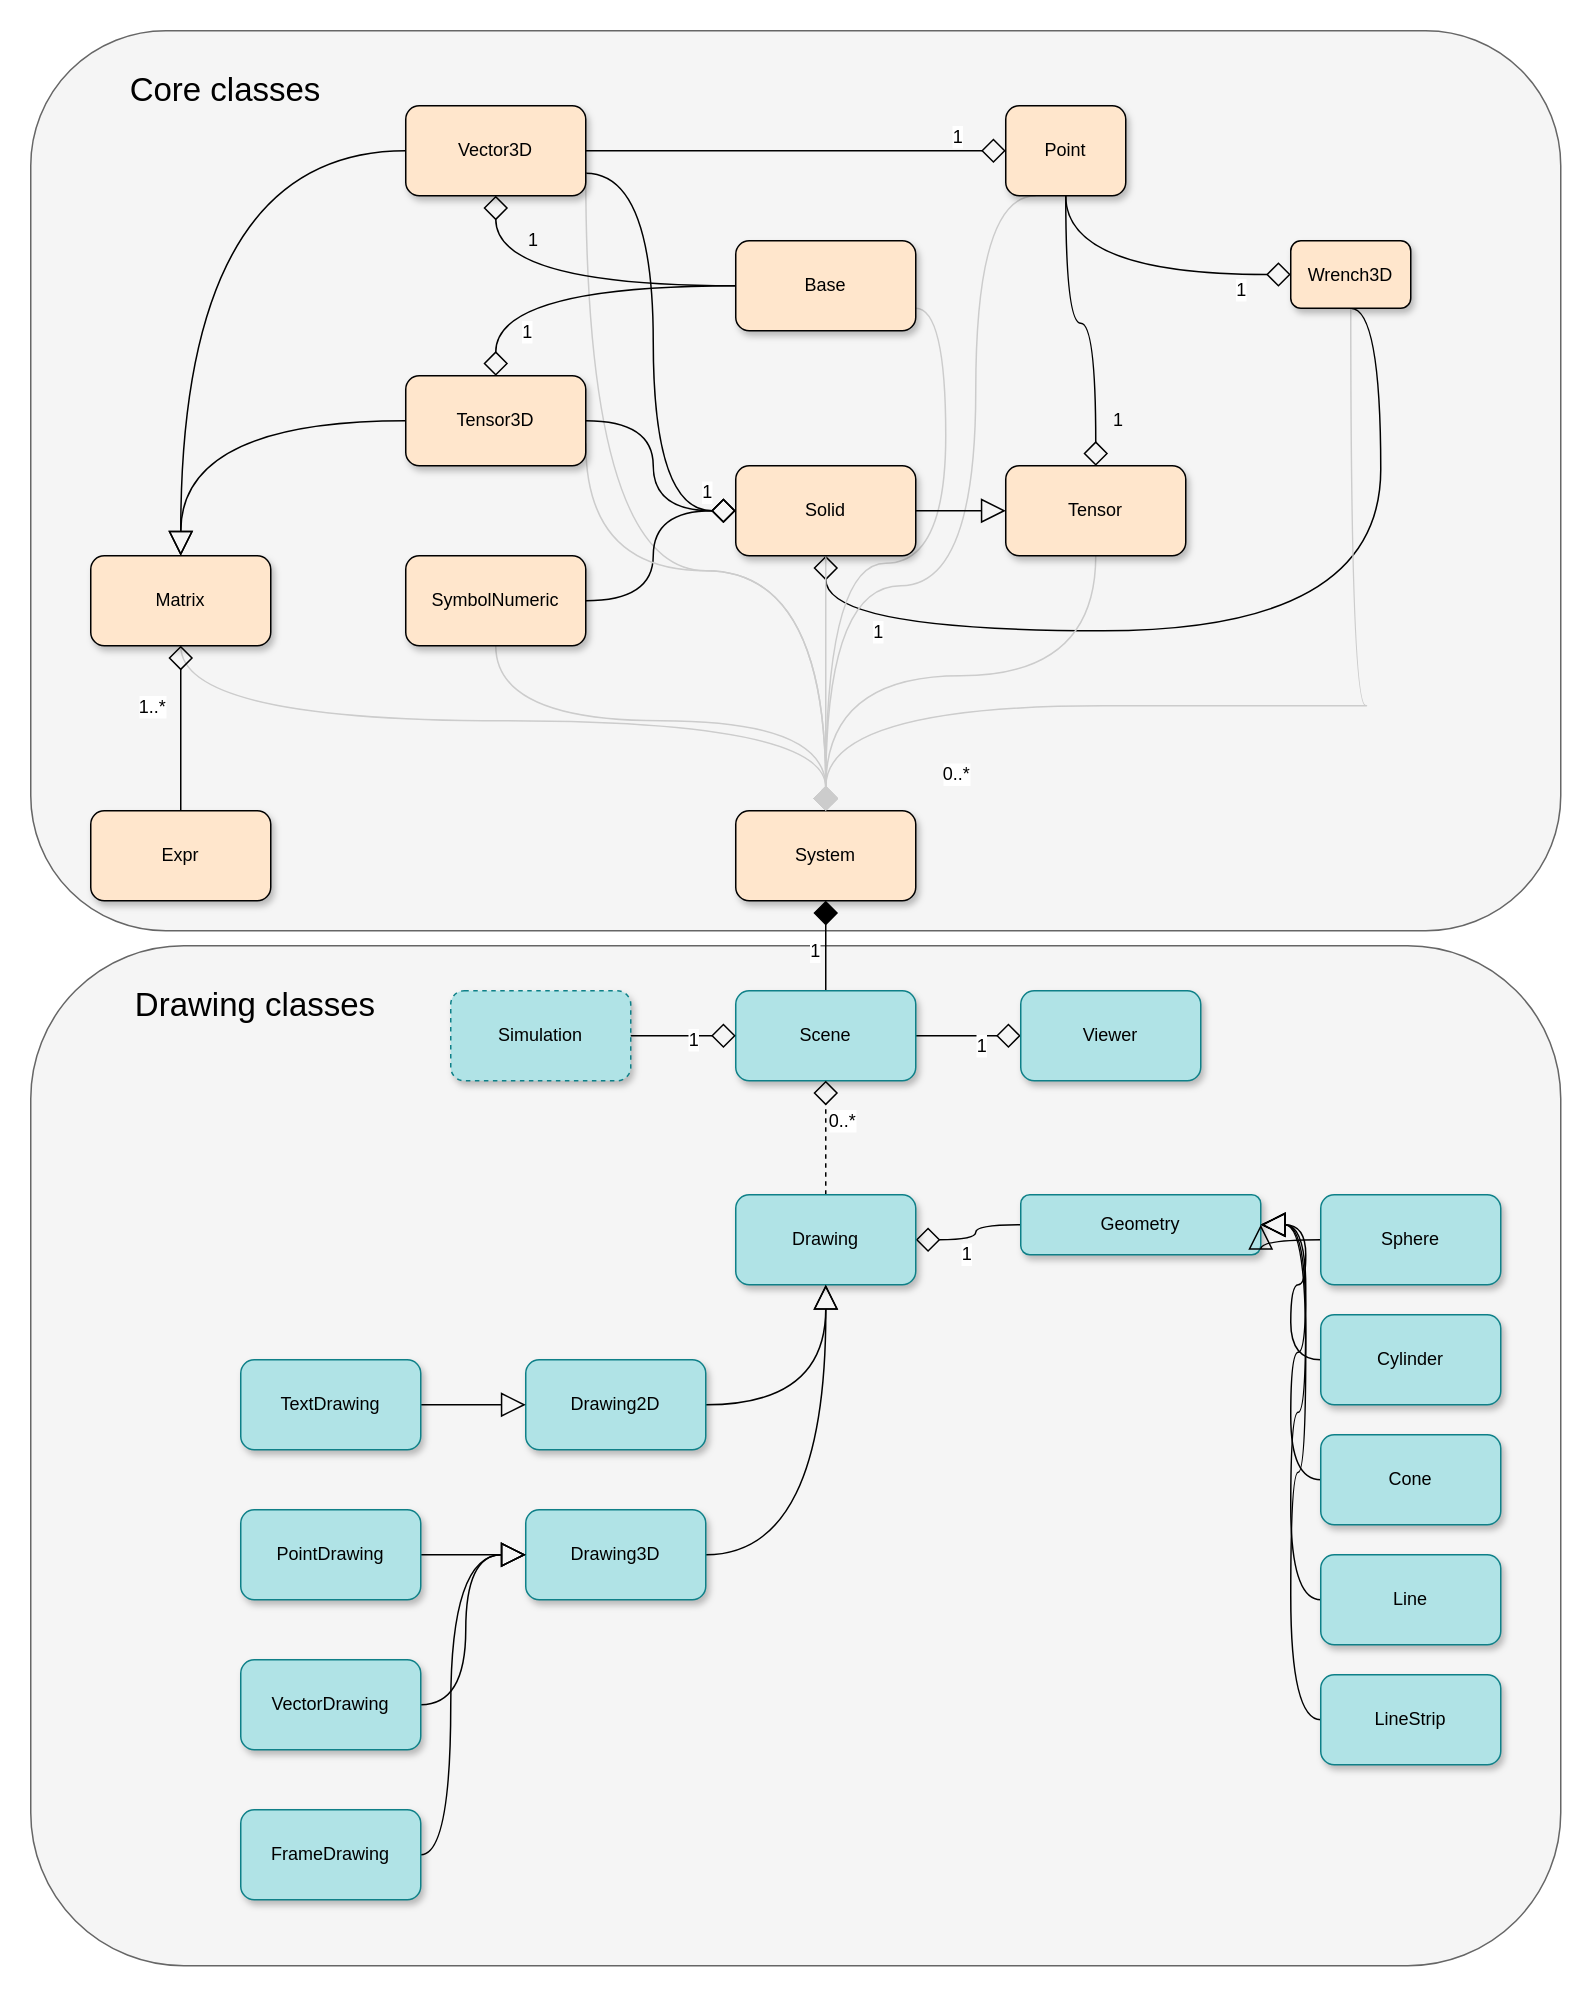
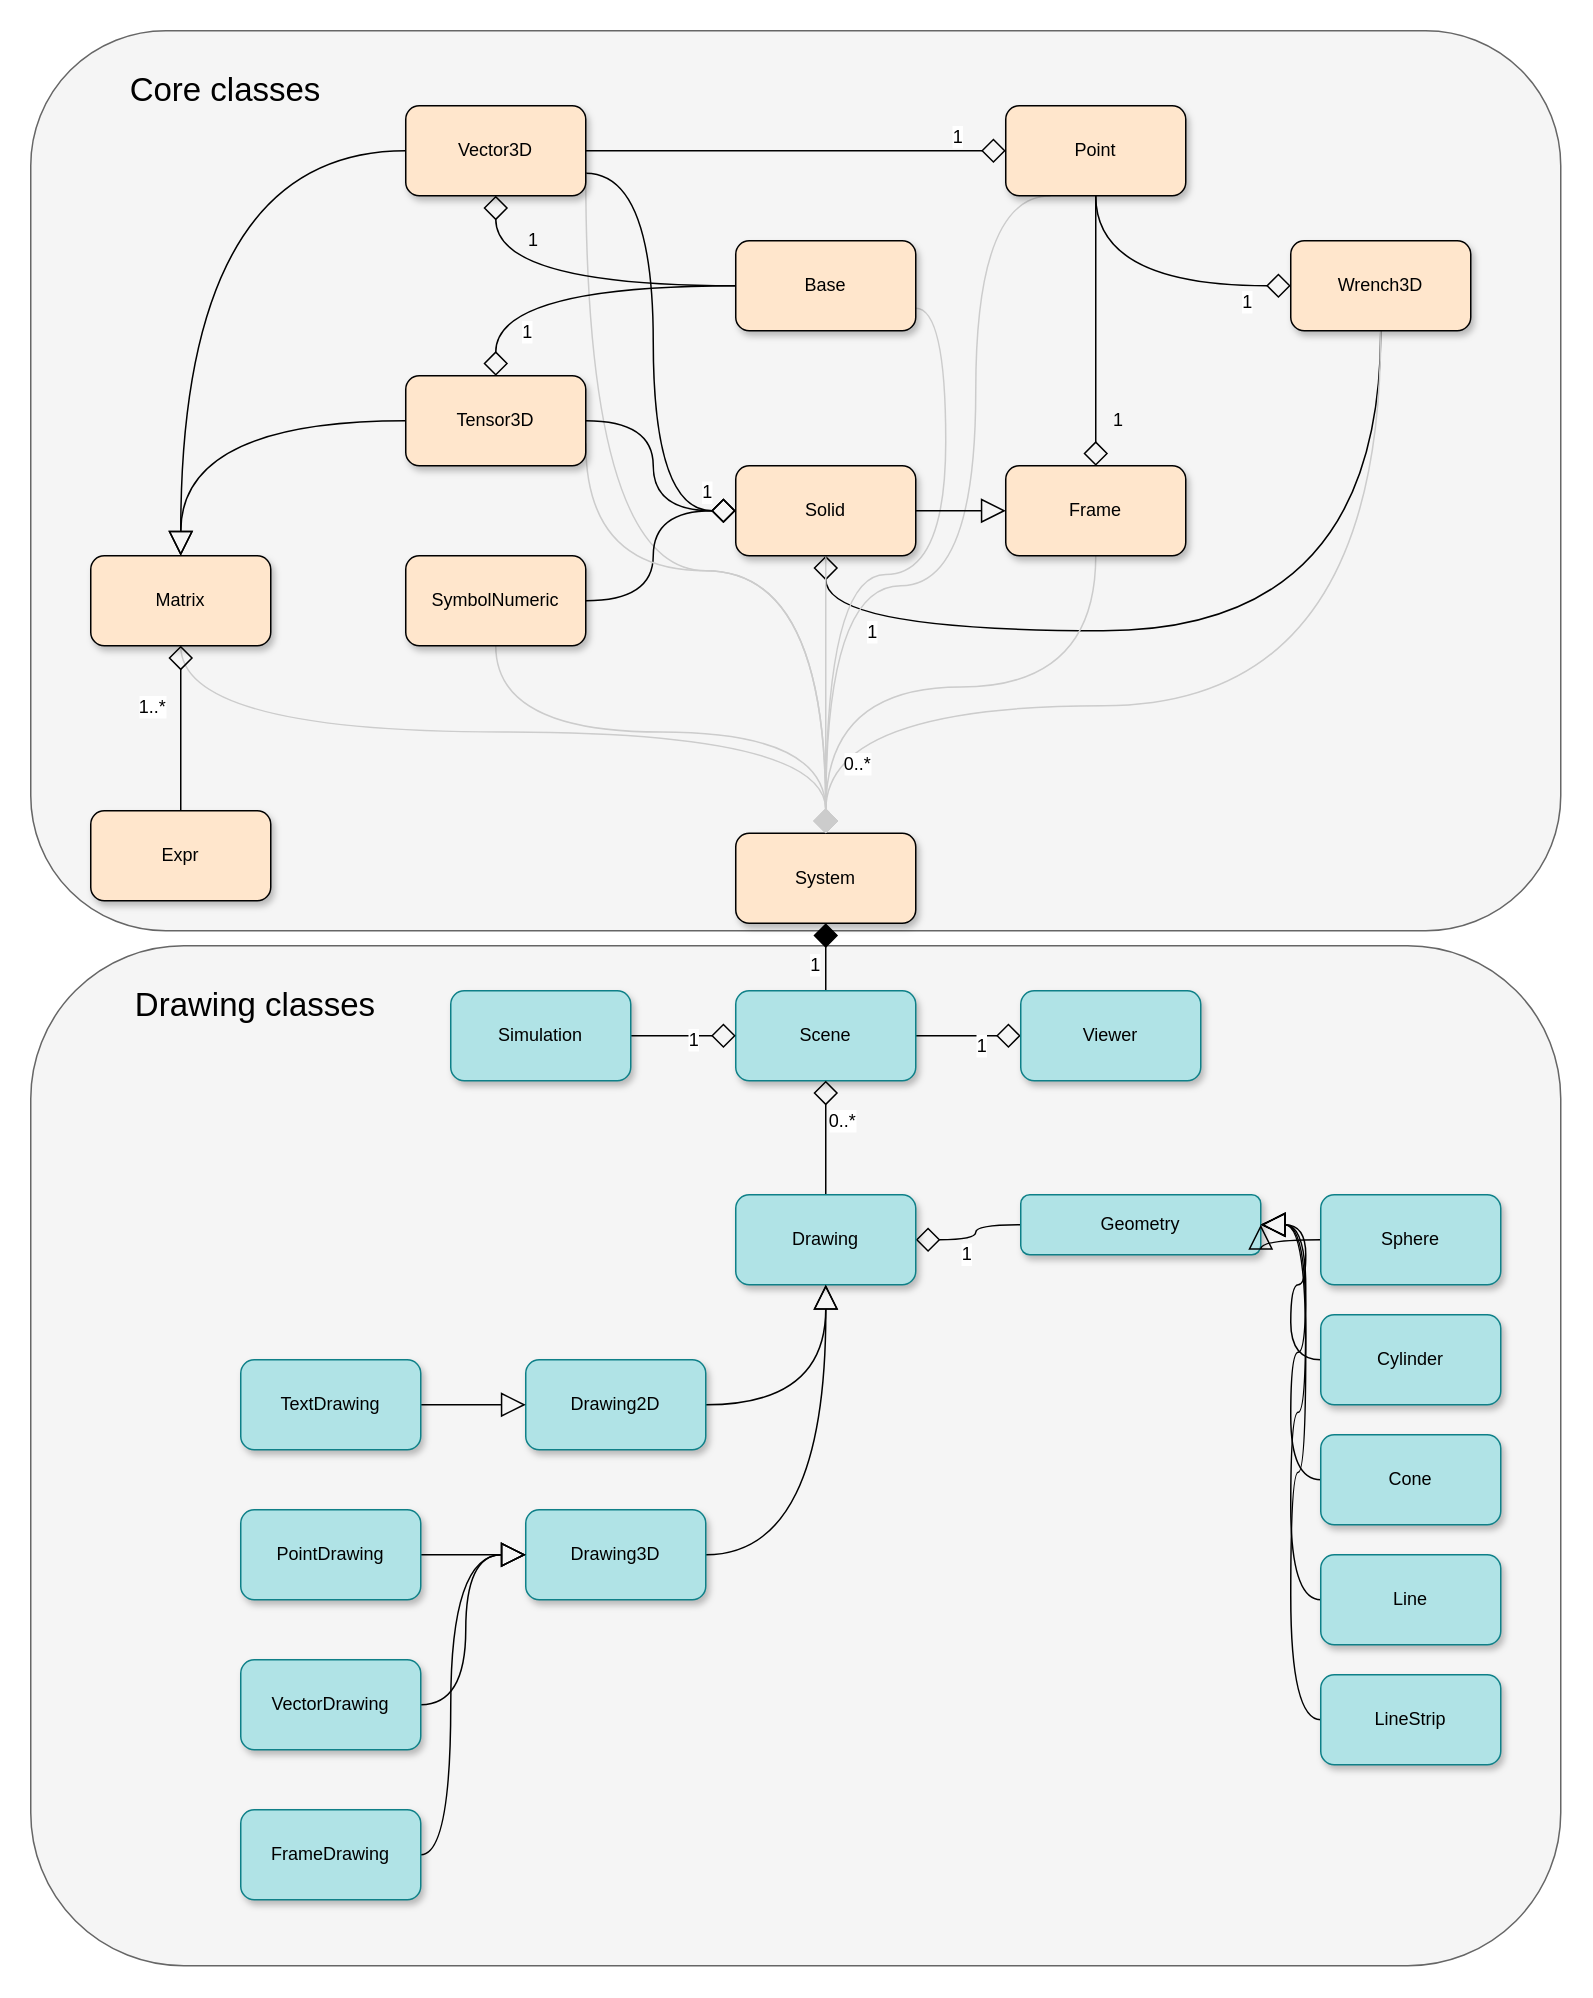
(1066, 151) -> (1096, 151)
(1351, 275) -> (1381, 286)
(1096, 511) -> (1096, 511)
(826, 856) -> (826, 878)
(541, 1036) -> (541, 1036)
(826, 1148) -> (826, 1148)
